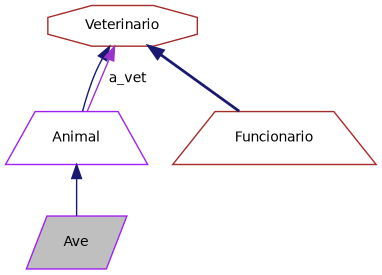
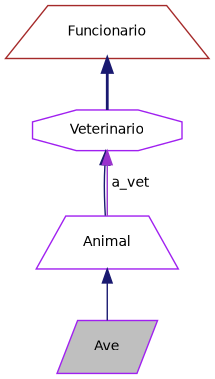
(123, 26) -> (107, 130)
(200, 83) -> (107, 91)
